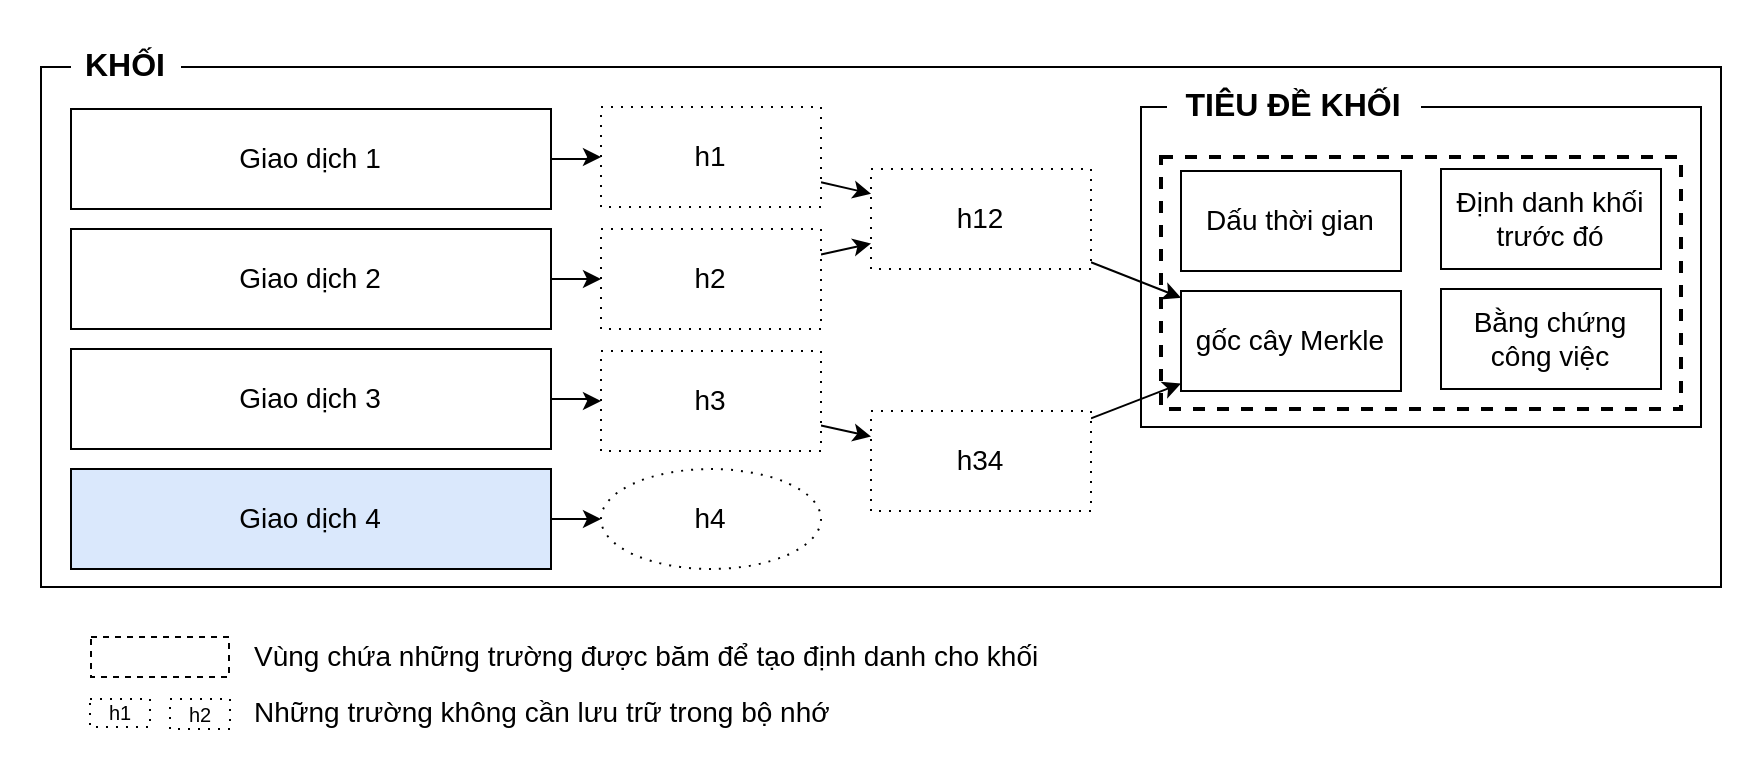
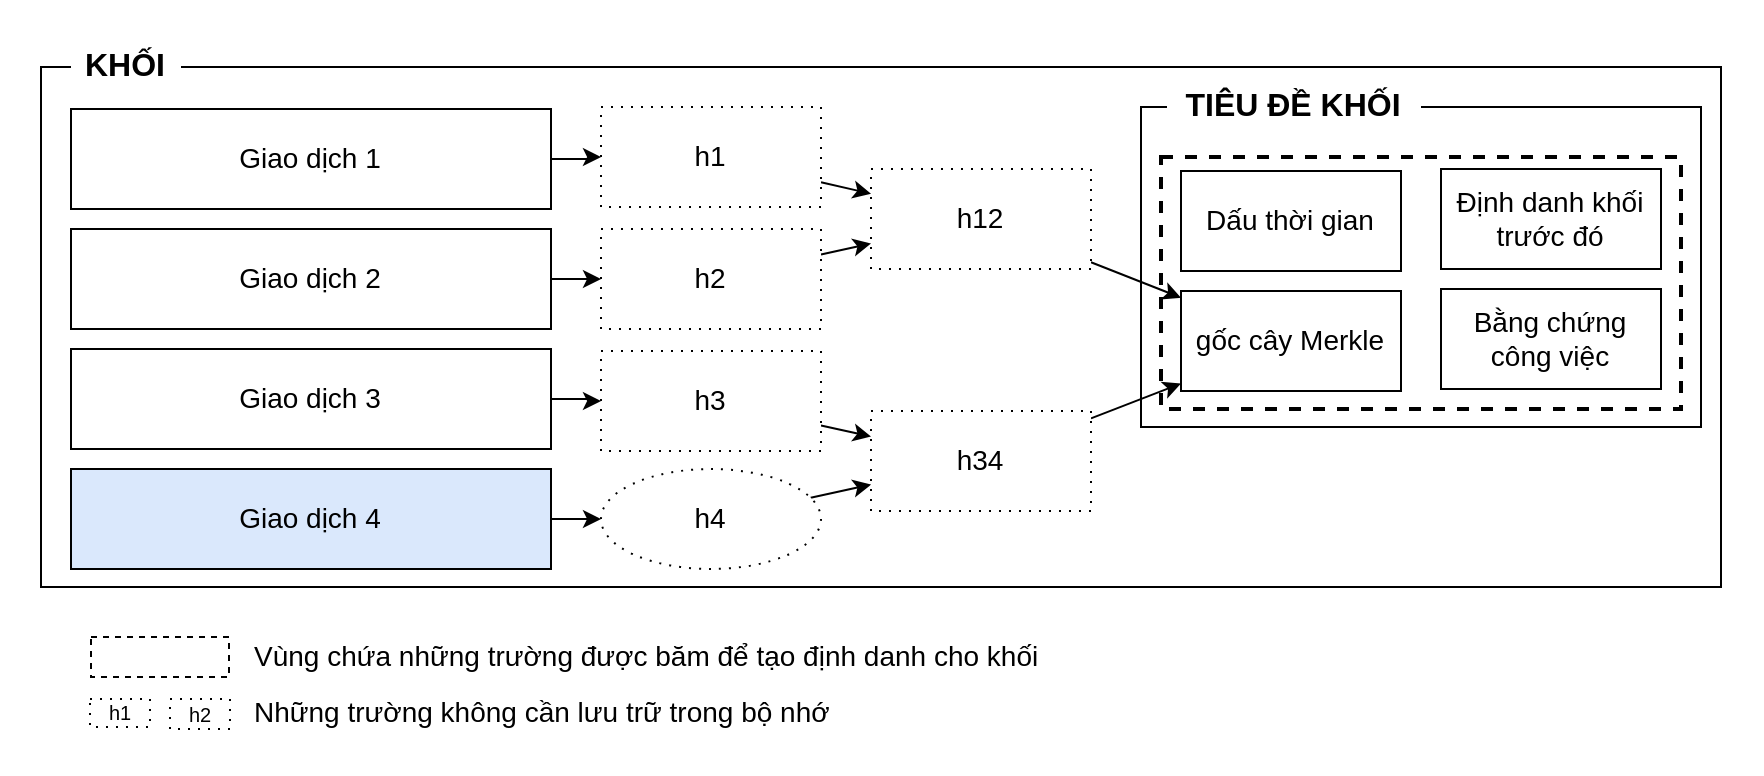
none -> (834, 493)
